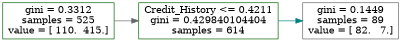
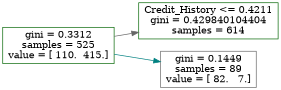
(287, 21) -> (134, 57)
